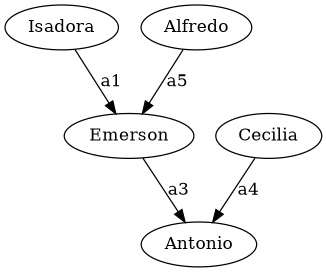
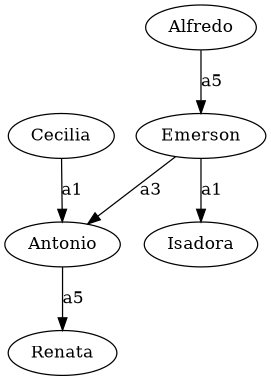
(92, 76) -> (201, 184)
(249, 190) -> (73, 190)
none -> (63, 353)
